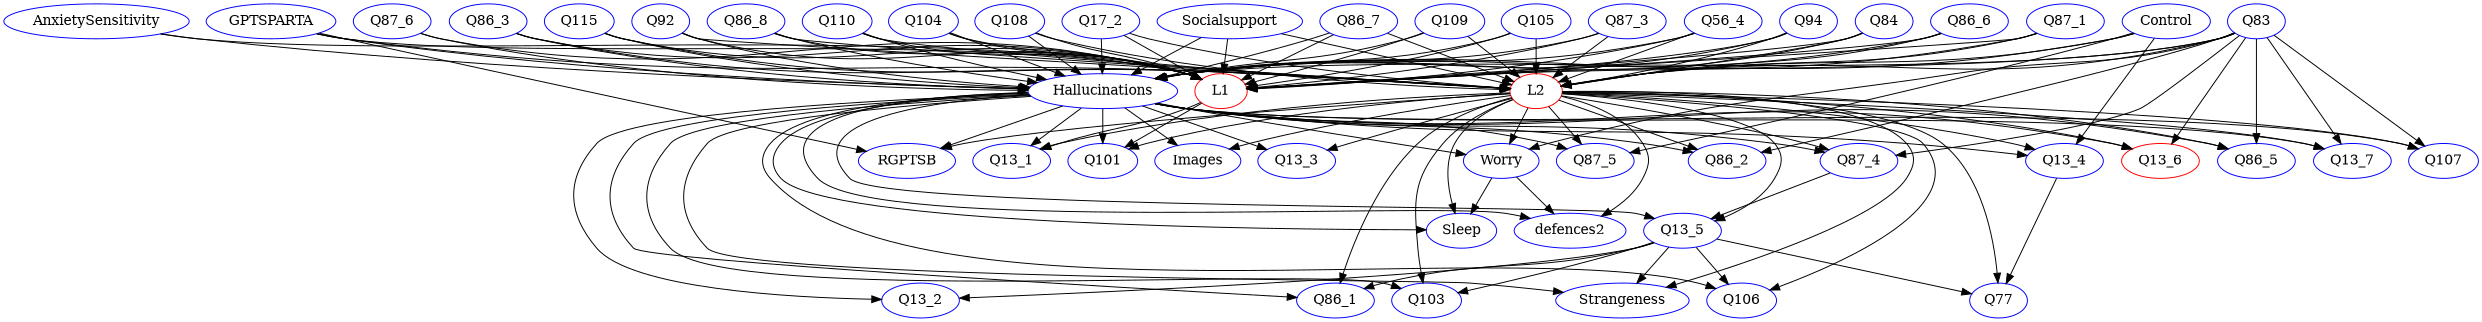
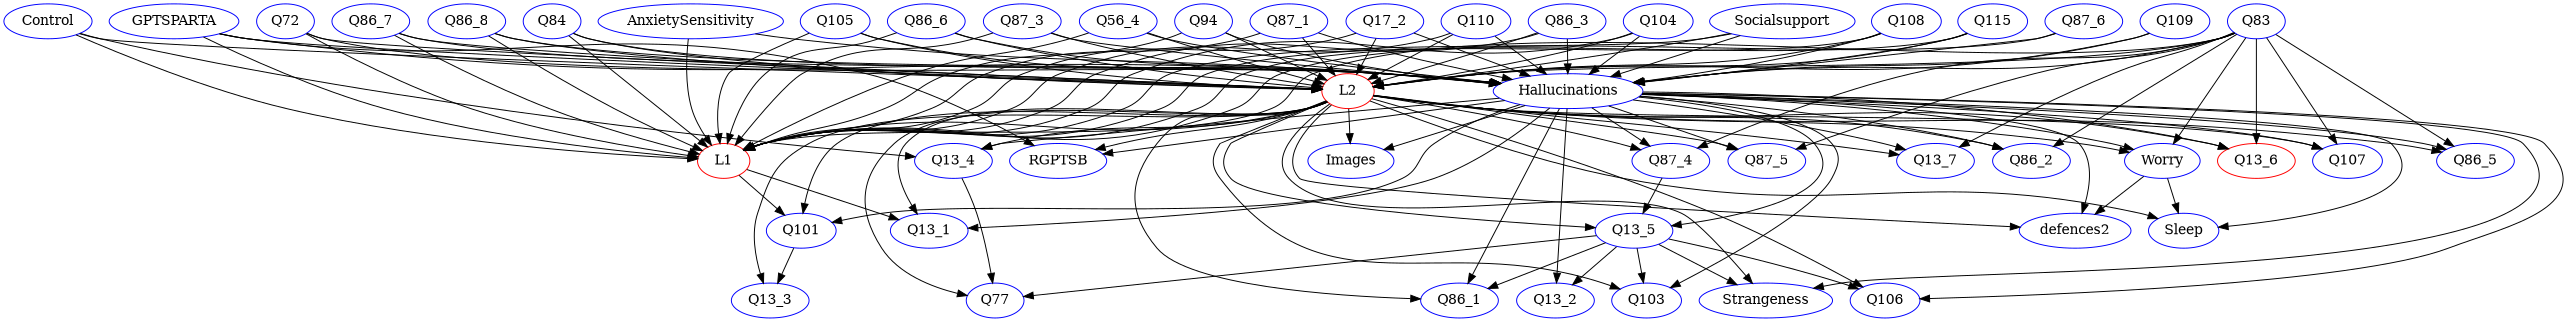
(661, 21) -> (286, 21)
(1340, 59) -> (1041, 126)
(1887, 95) -> (2017, 78)
(1197, 125) -> (788, 261)
